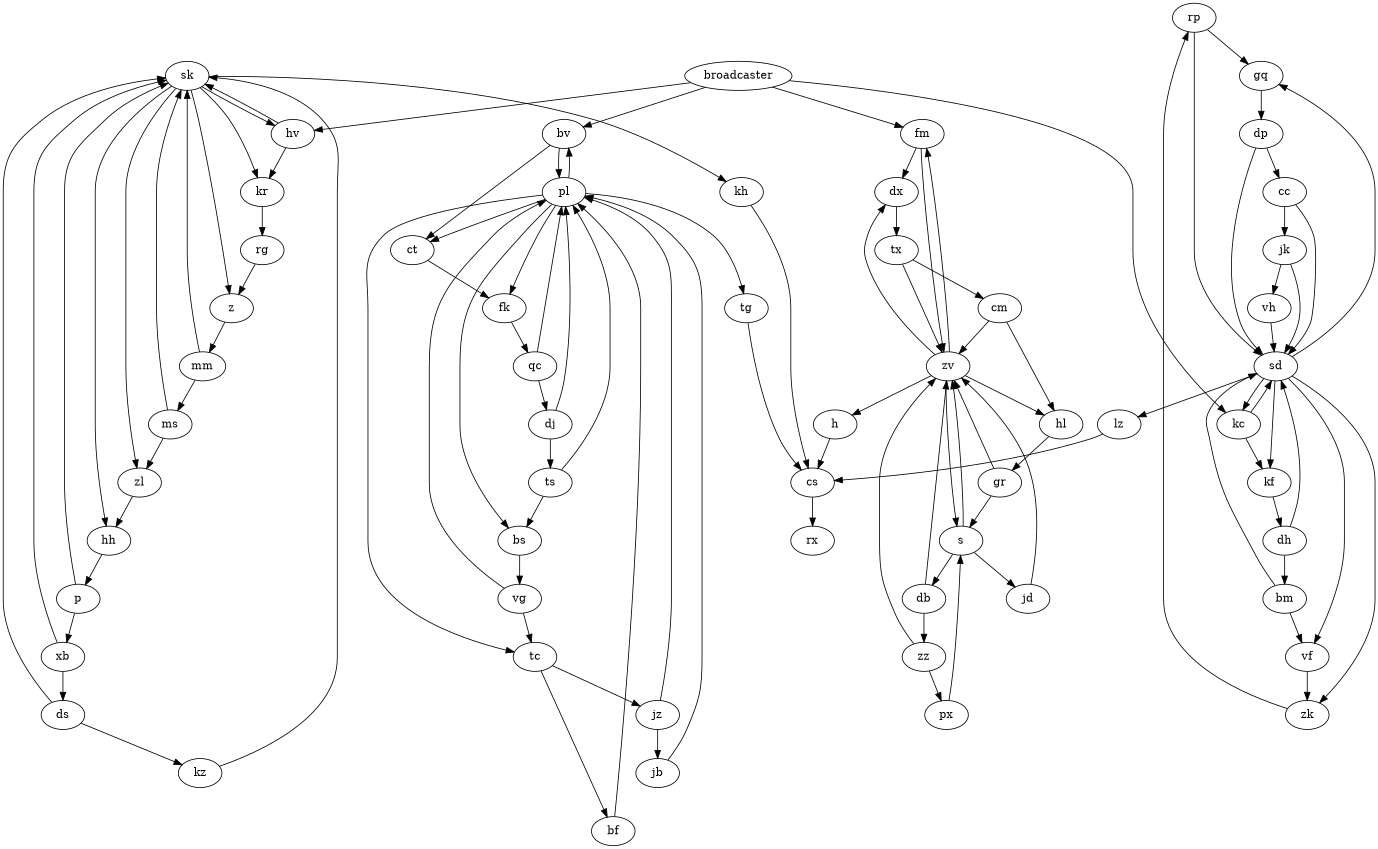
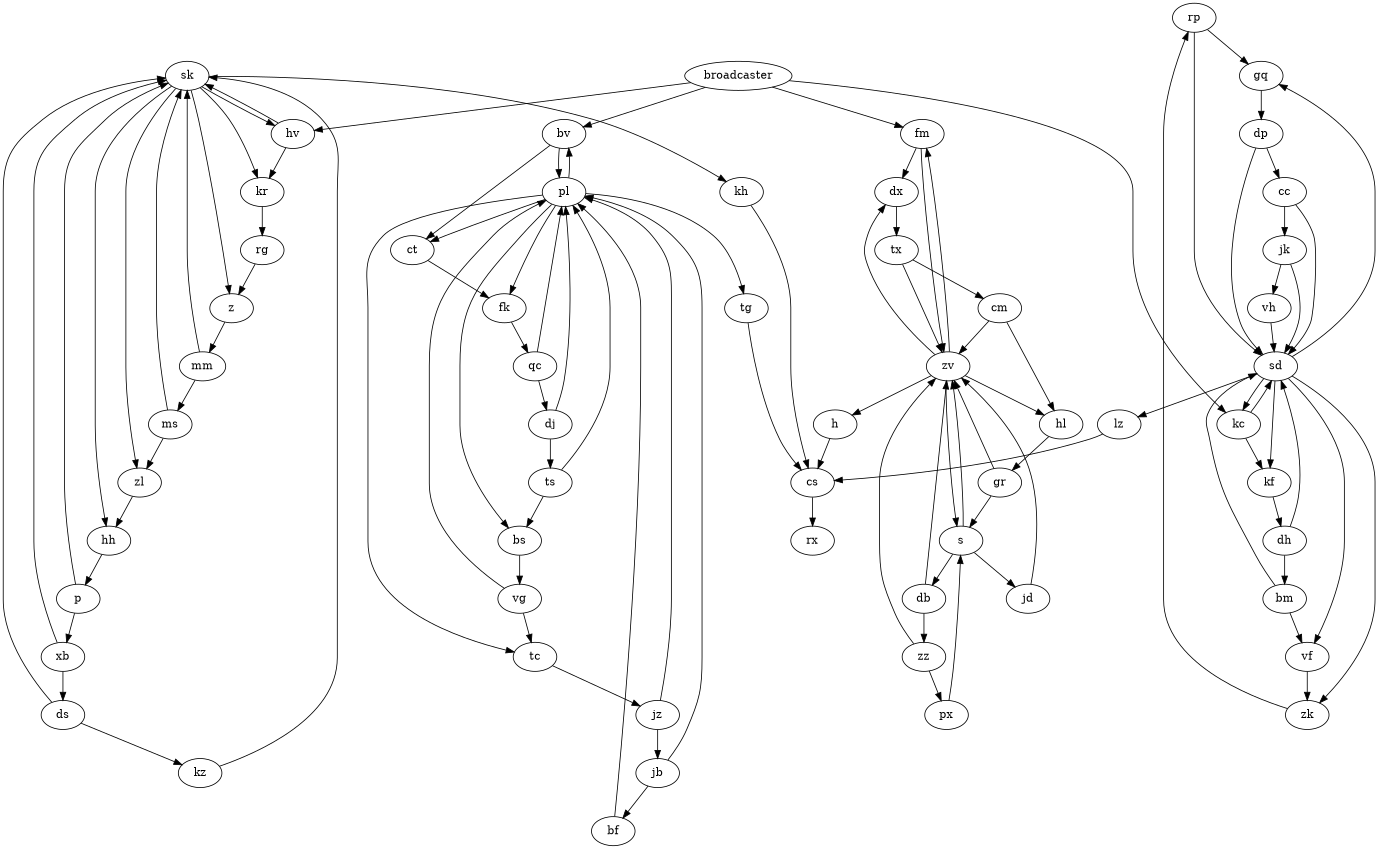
(572, 740) -> (638, 799)
